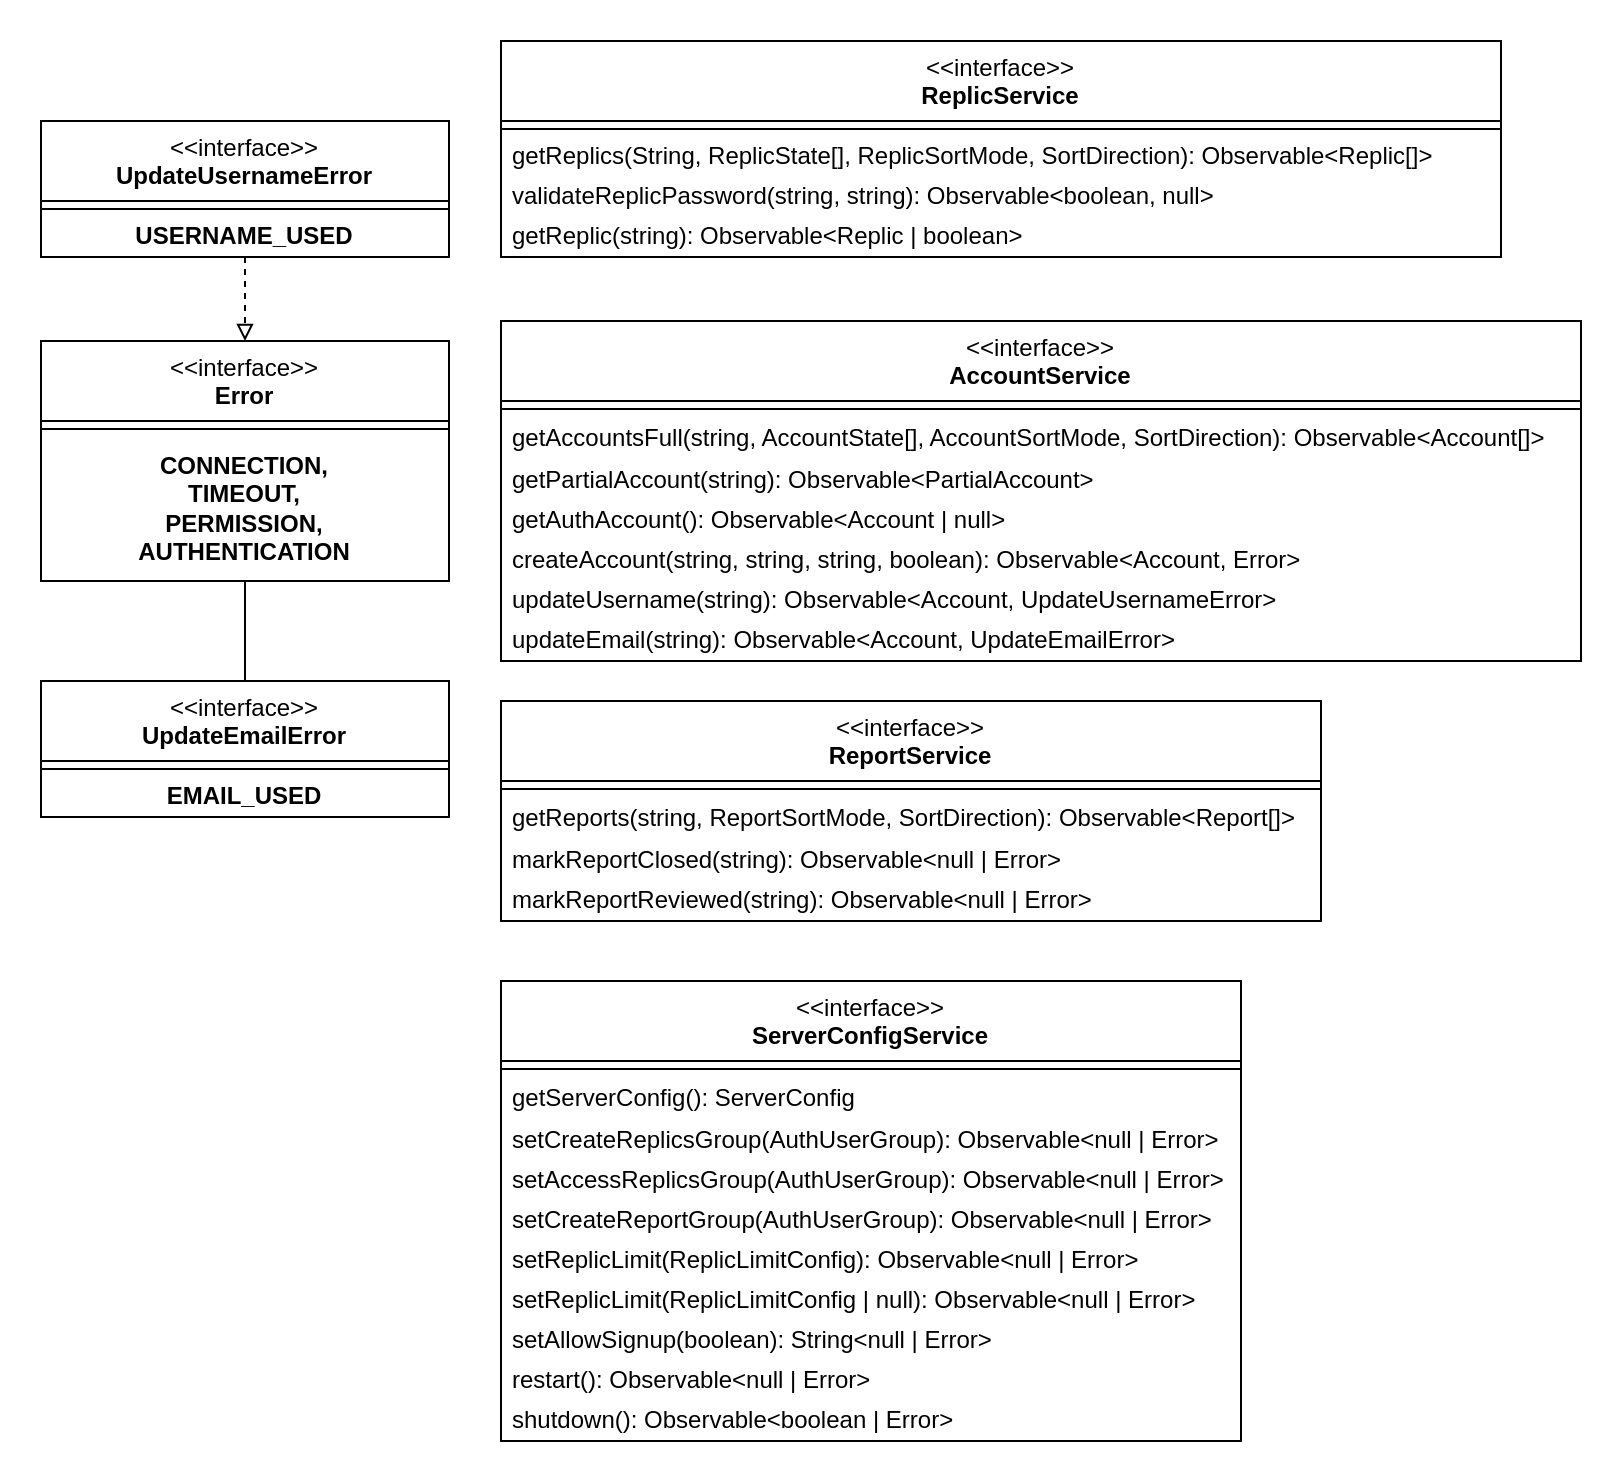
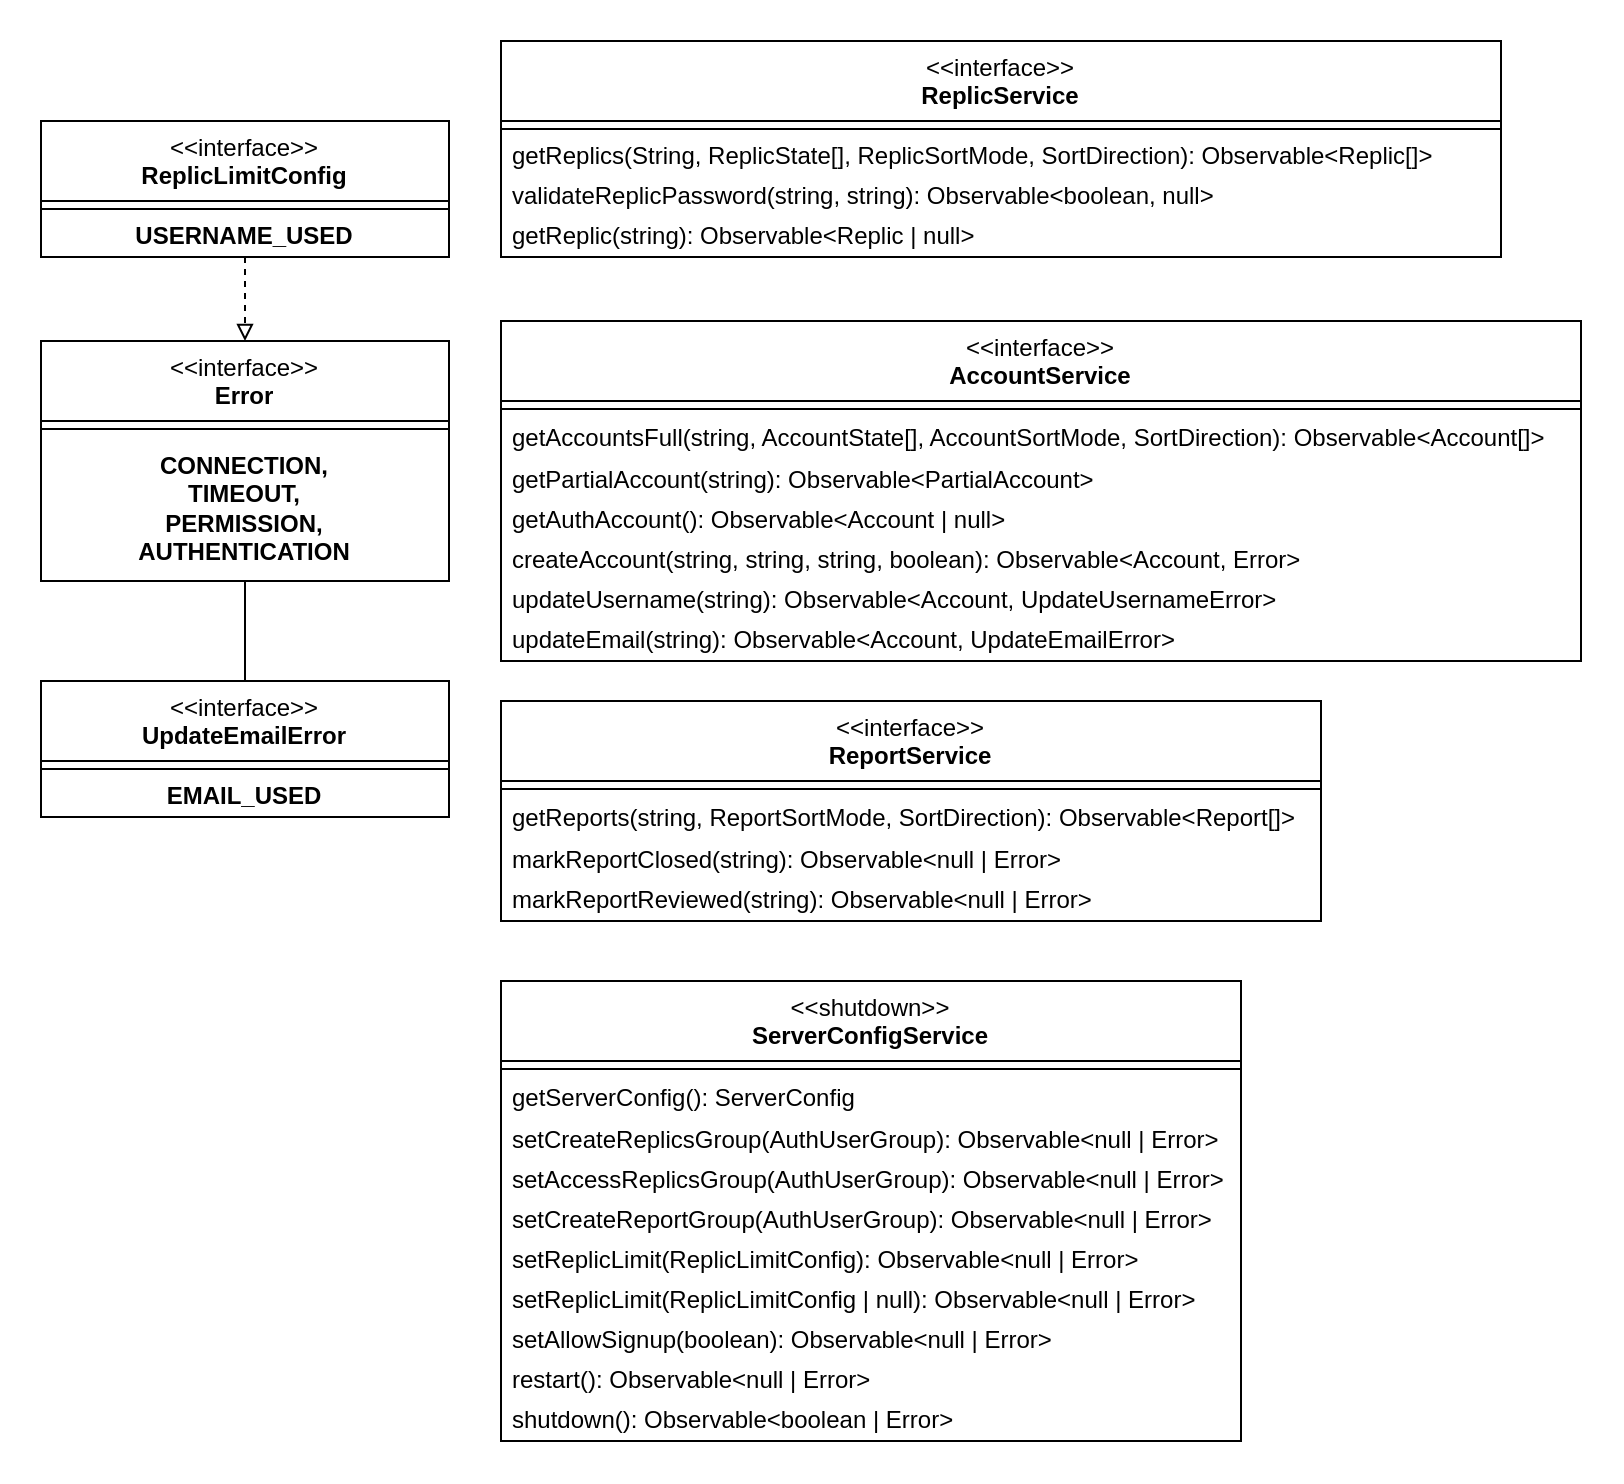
(245, 164) -> (245, 164)
(791, 237) -> (768, 237)
(871, 1024) -> (871, 1024)
(778, 1341) -> (805, 1341)
